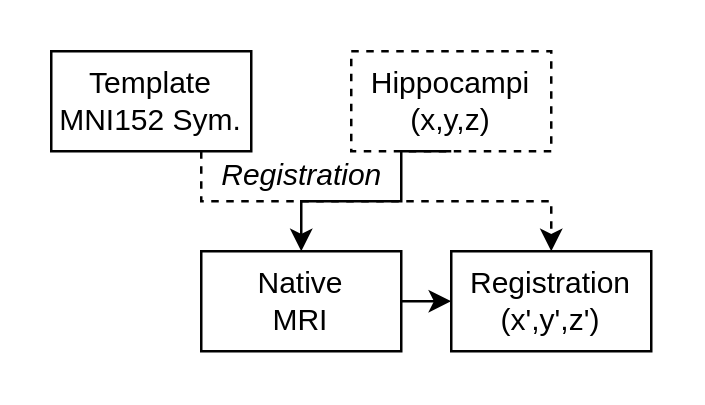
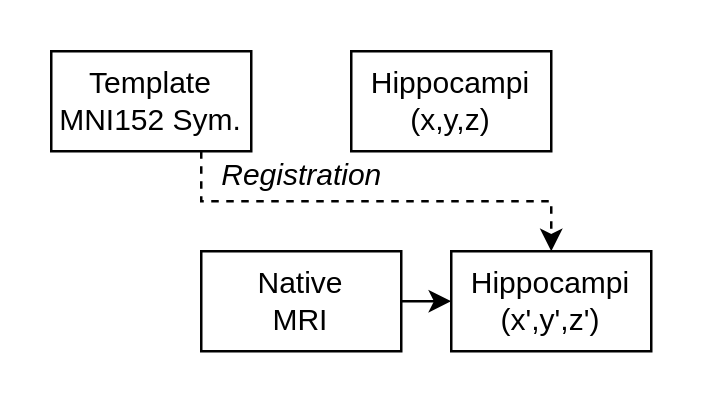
(451, 101) -> (451, 101)
(401, 172) -> none
(551, 301) -> (551, 301)
